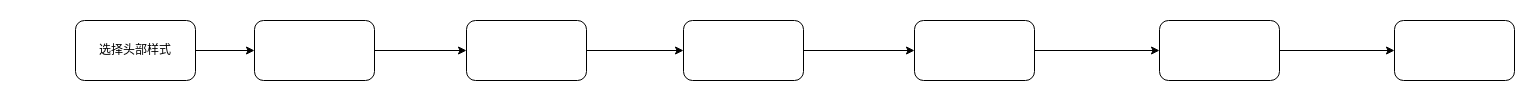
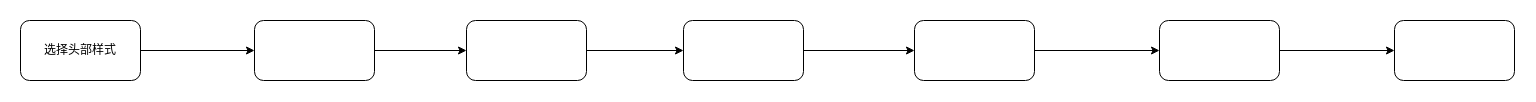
(136, 51) -> (81, 51)
